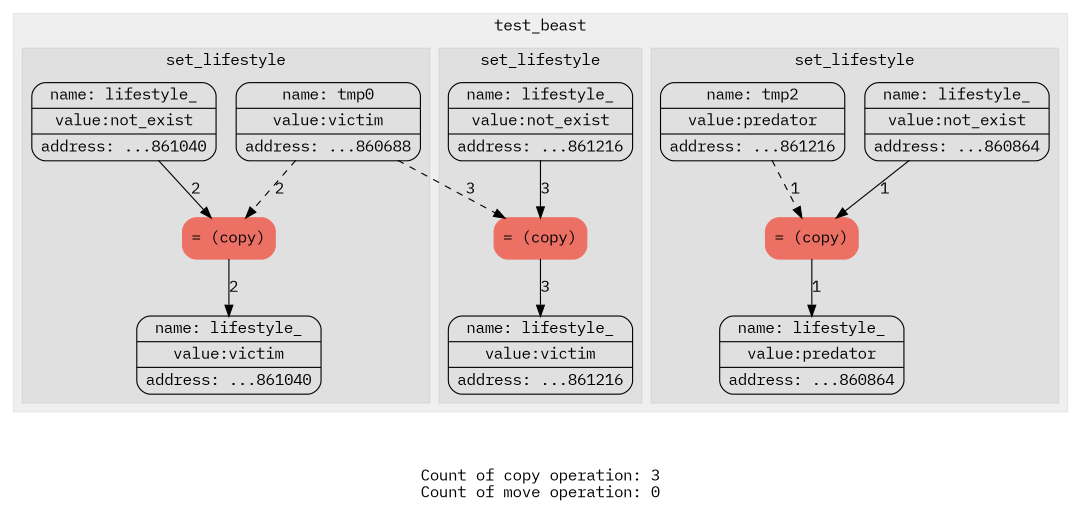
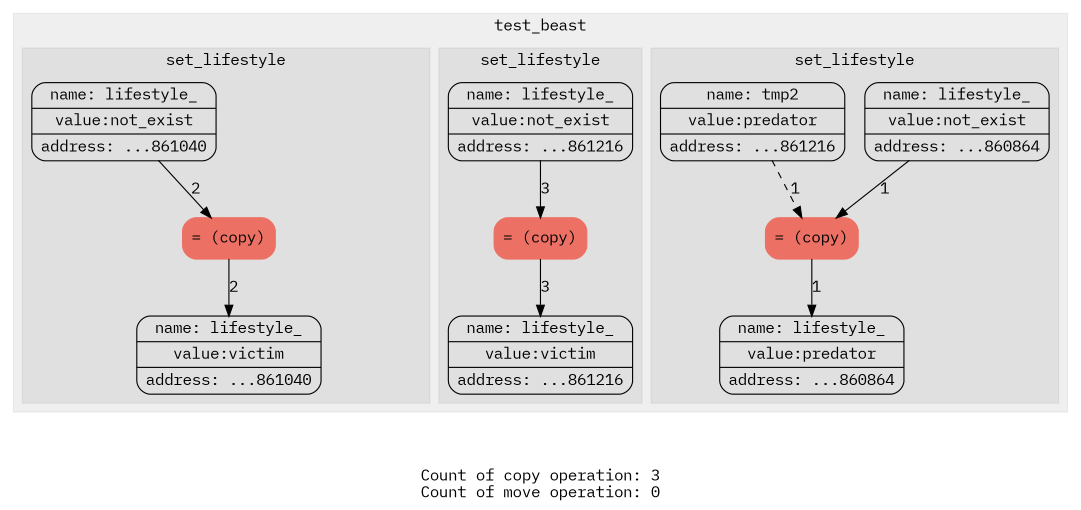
(328, 122) -> none
